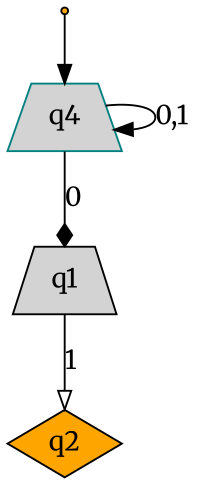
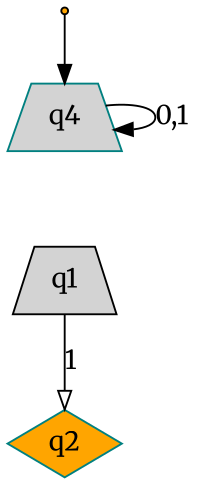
(65, 188) -> none
(65, 444) -> (65, 444)
